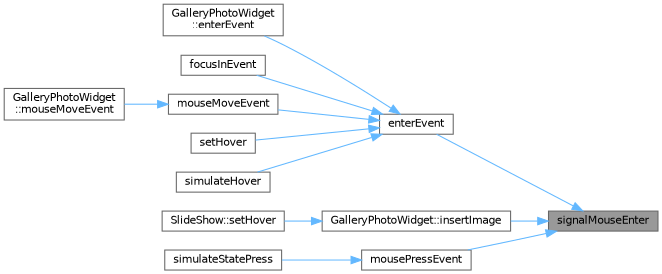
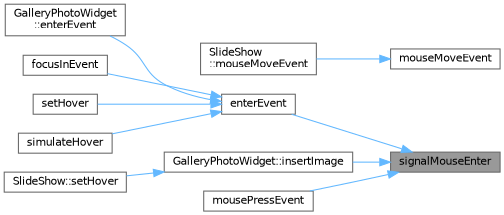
(64, 104) -> (258, 59)
(323, 115) -> none
(223, 260) -> none
